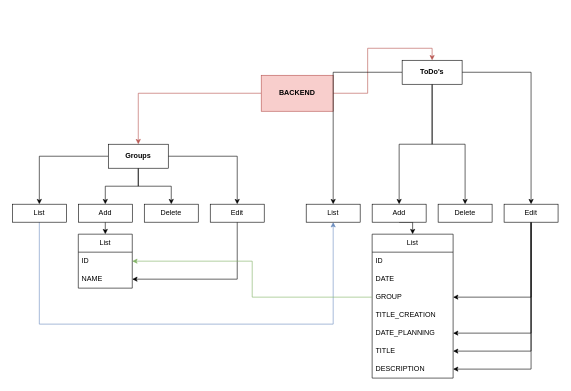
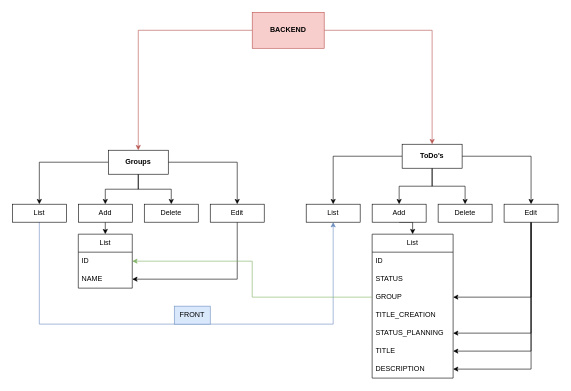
(432, 72) -> (432, 156)
(297, 93) -> (288, 30)
(138, 156) -> (138, 162)
(384, 279) -> (388, 279)
none -> (192, 315)
(402, 333) -> (406, 333)
